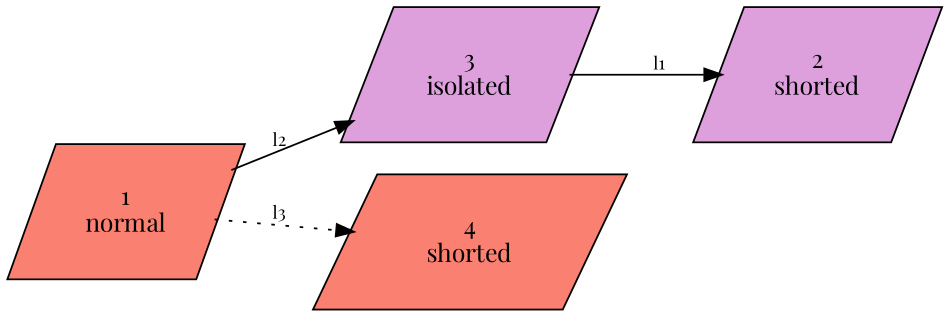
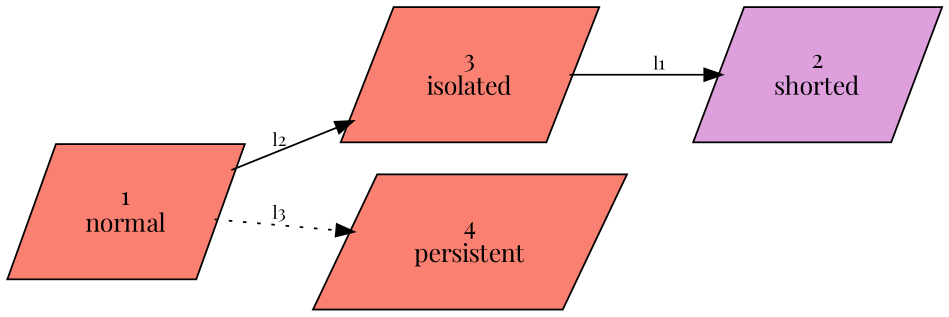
(470, 75) -> (470, 75)
(470, 242) -> (470, 242)
